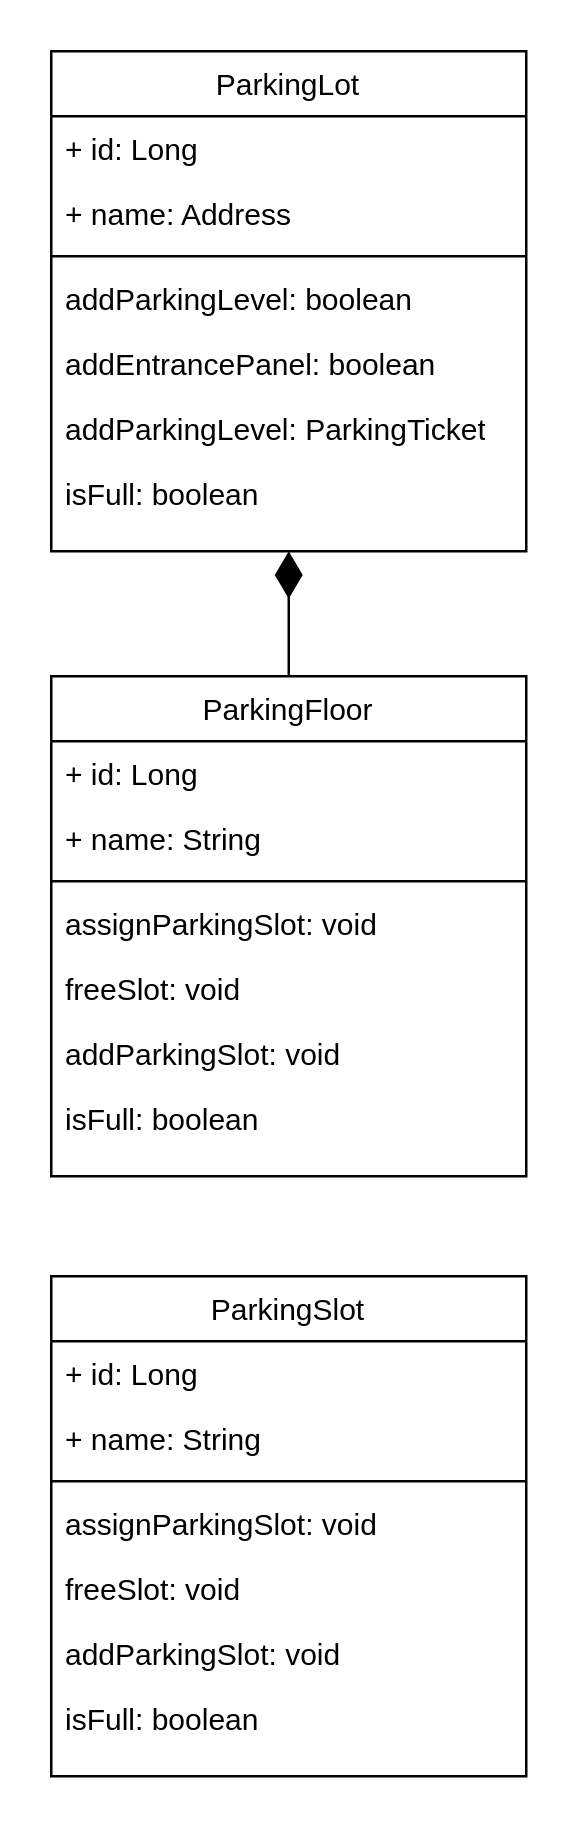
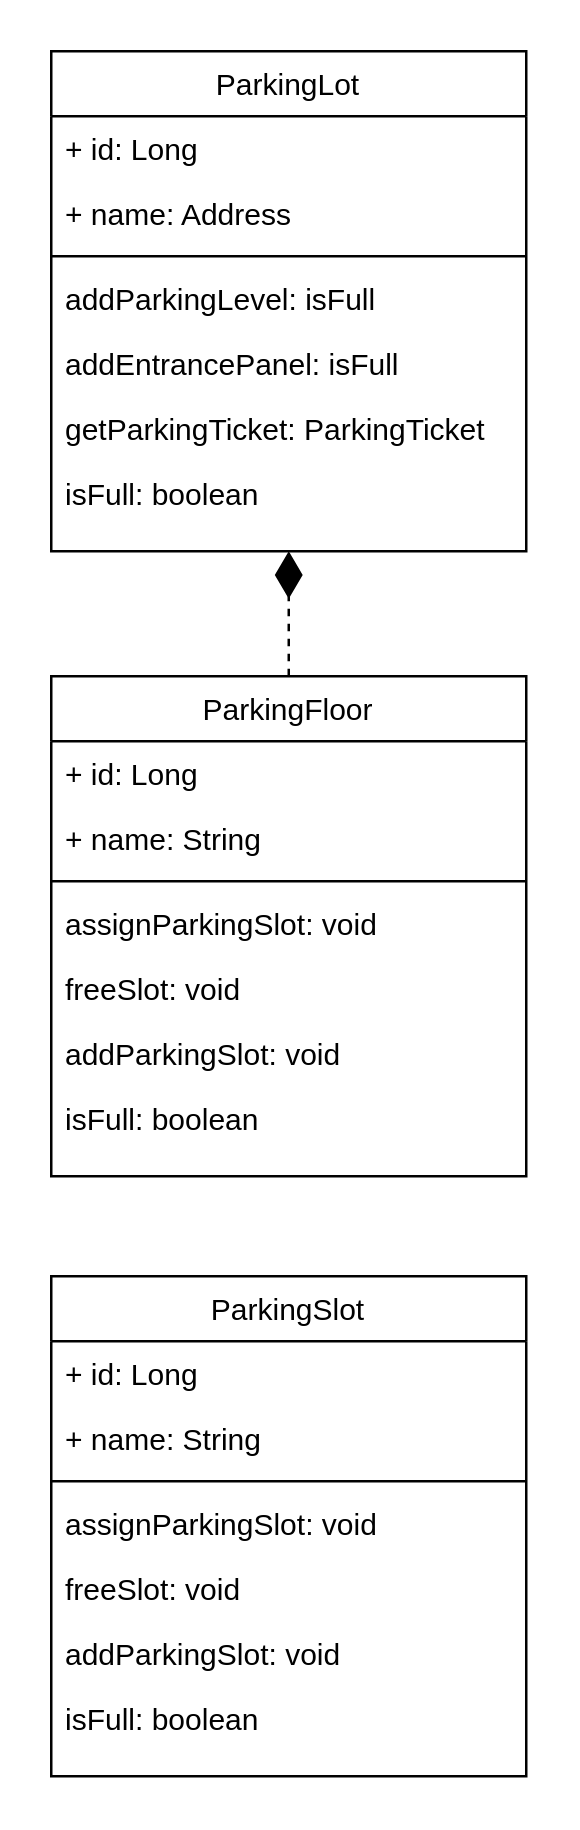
(247, 300) -> (231, 300)
(261, 367) -> (244, 367)
(291, 450) -> (291, 450)
(289, 635) -> (289, 635)
